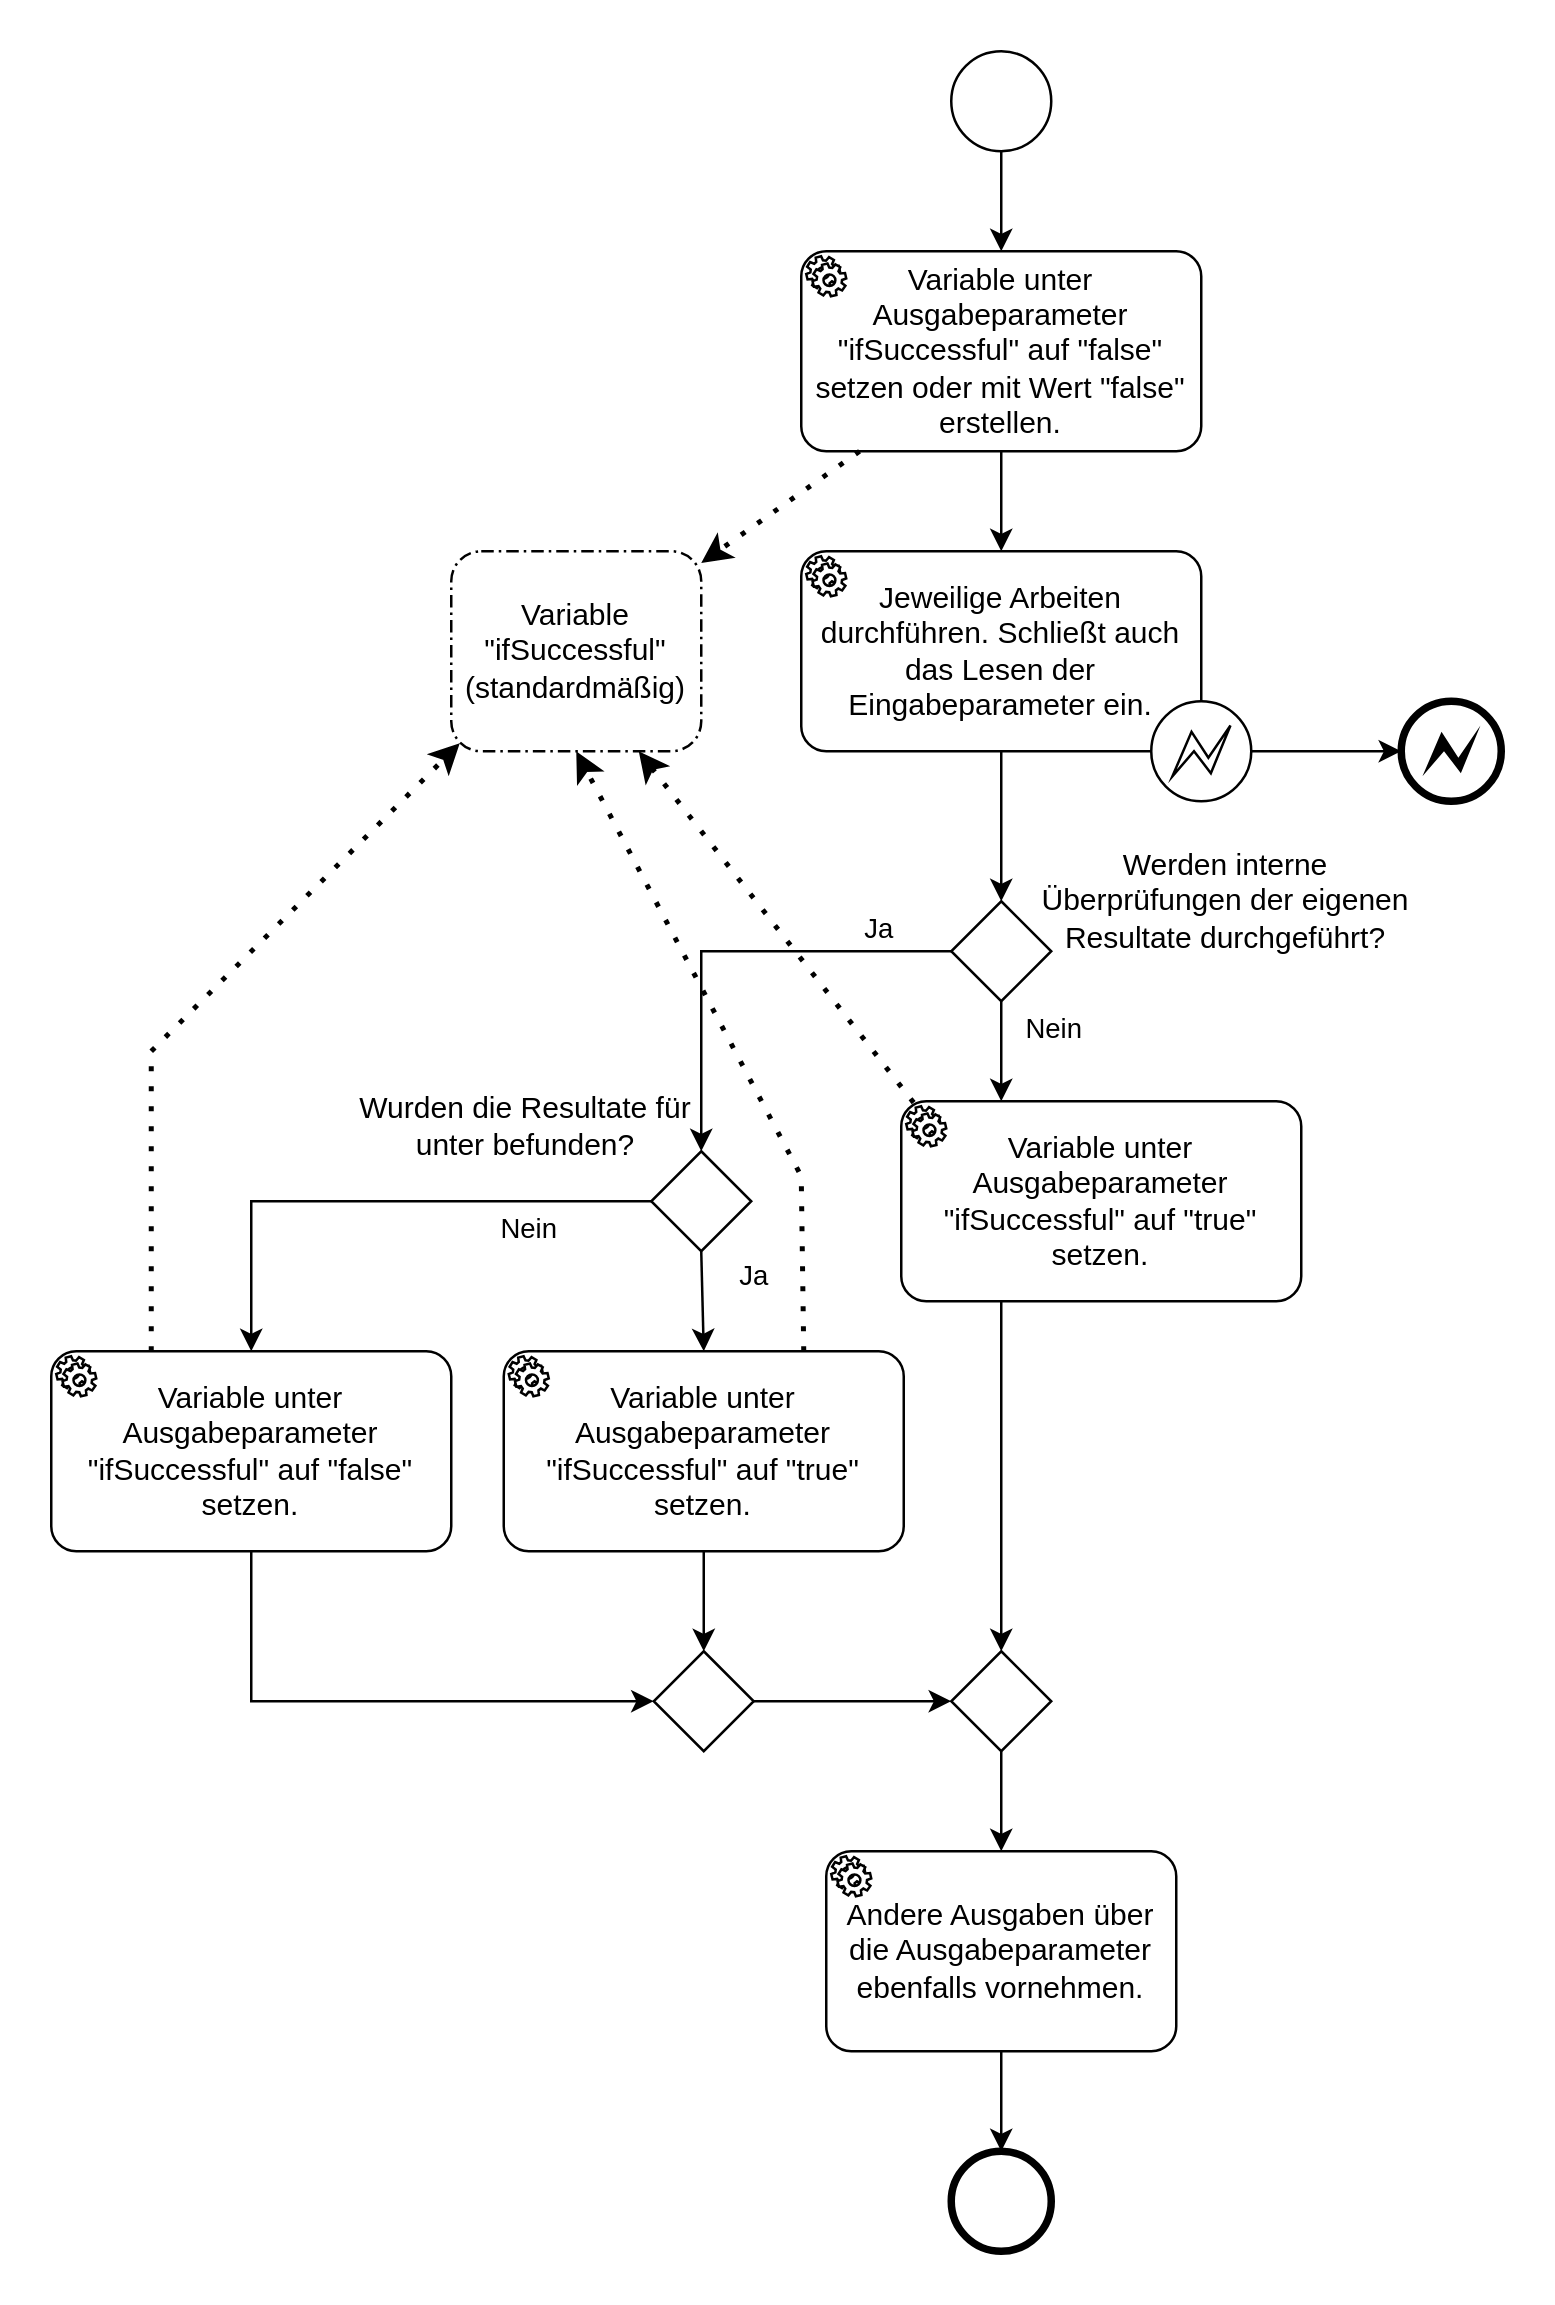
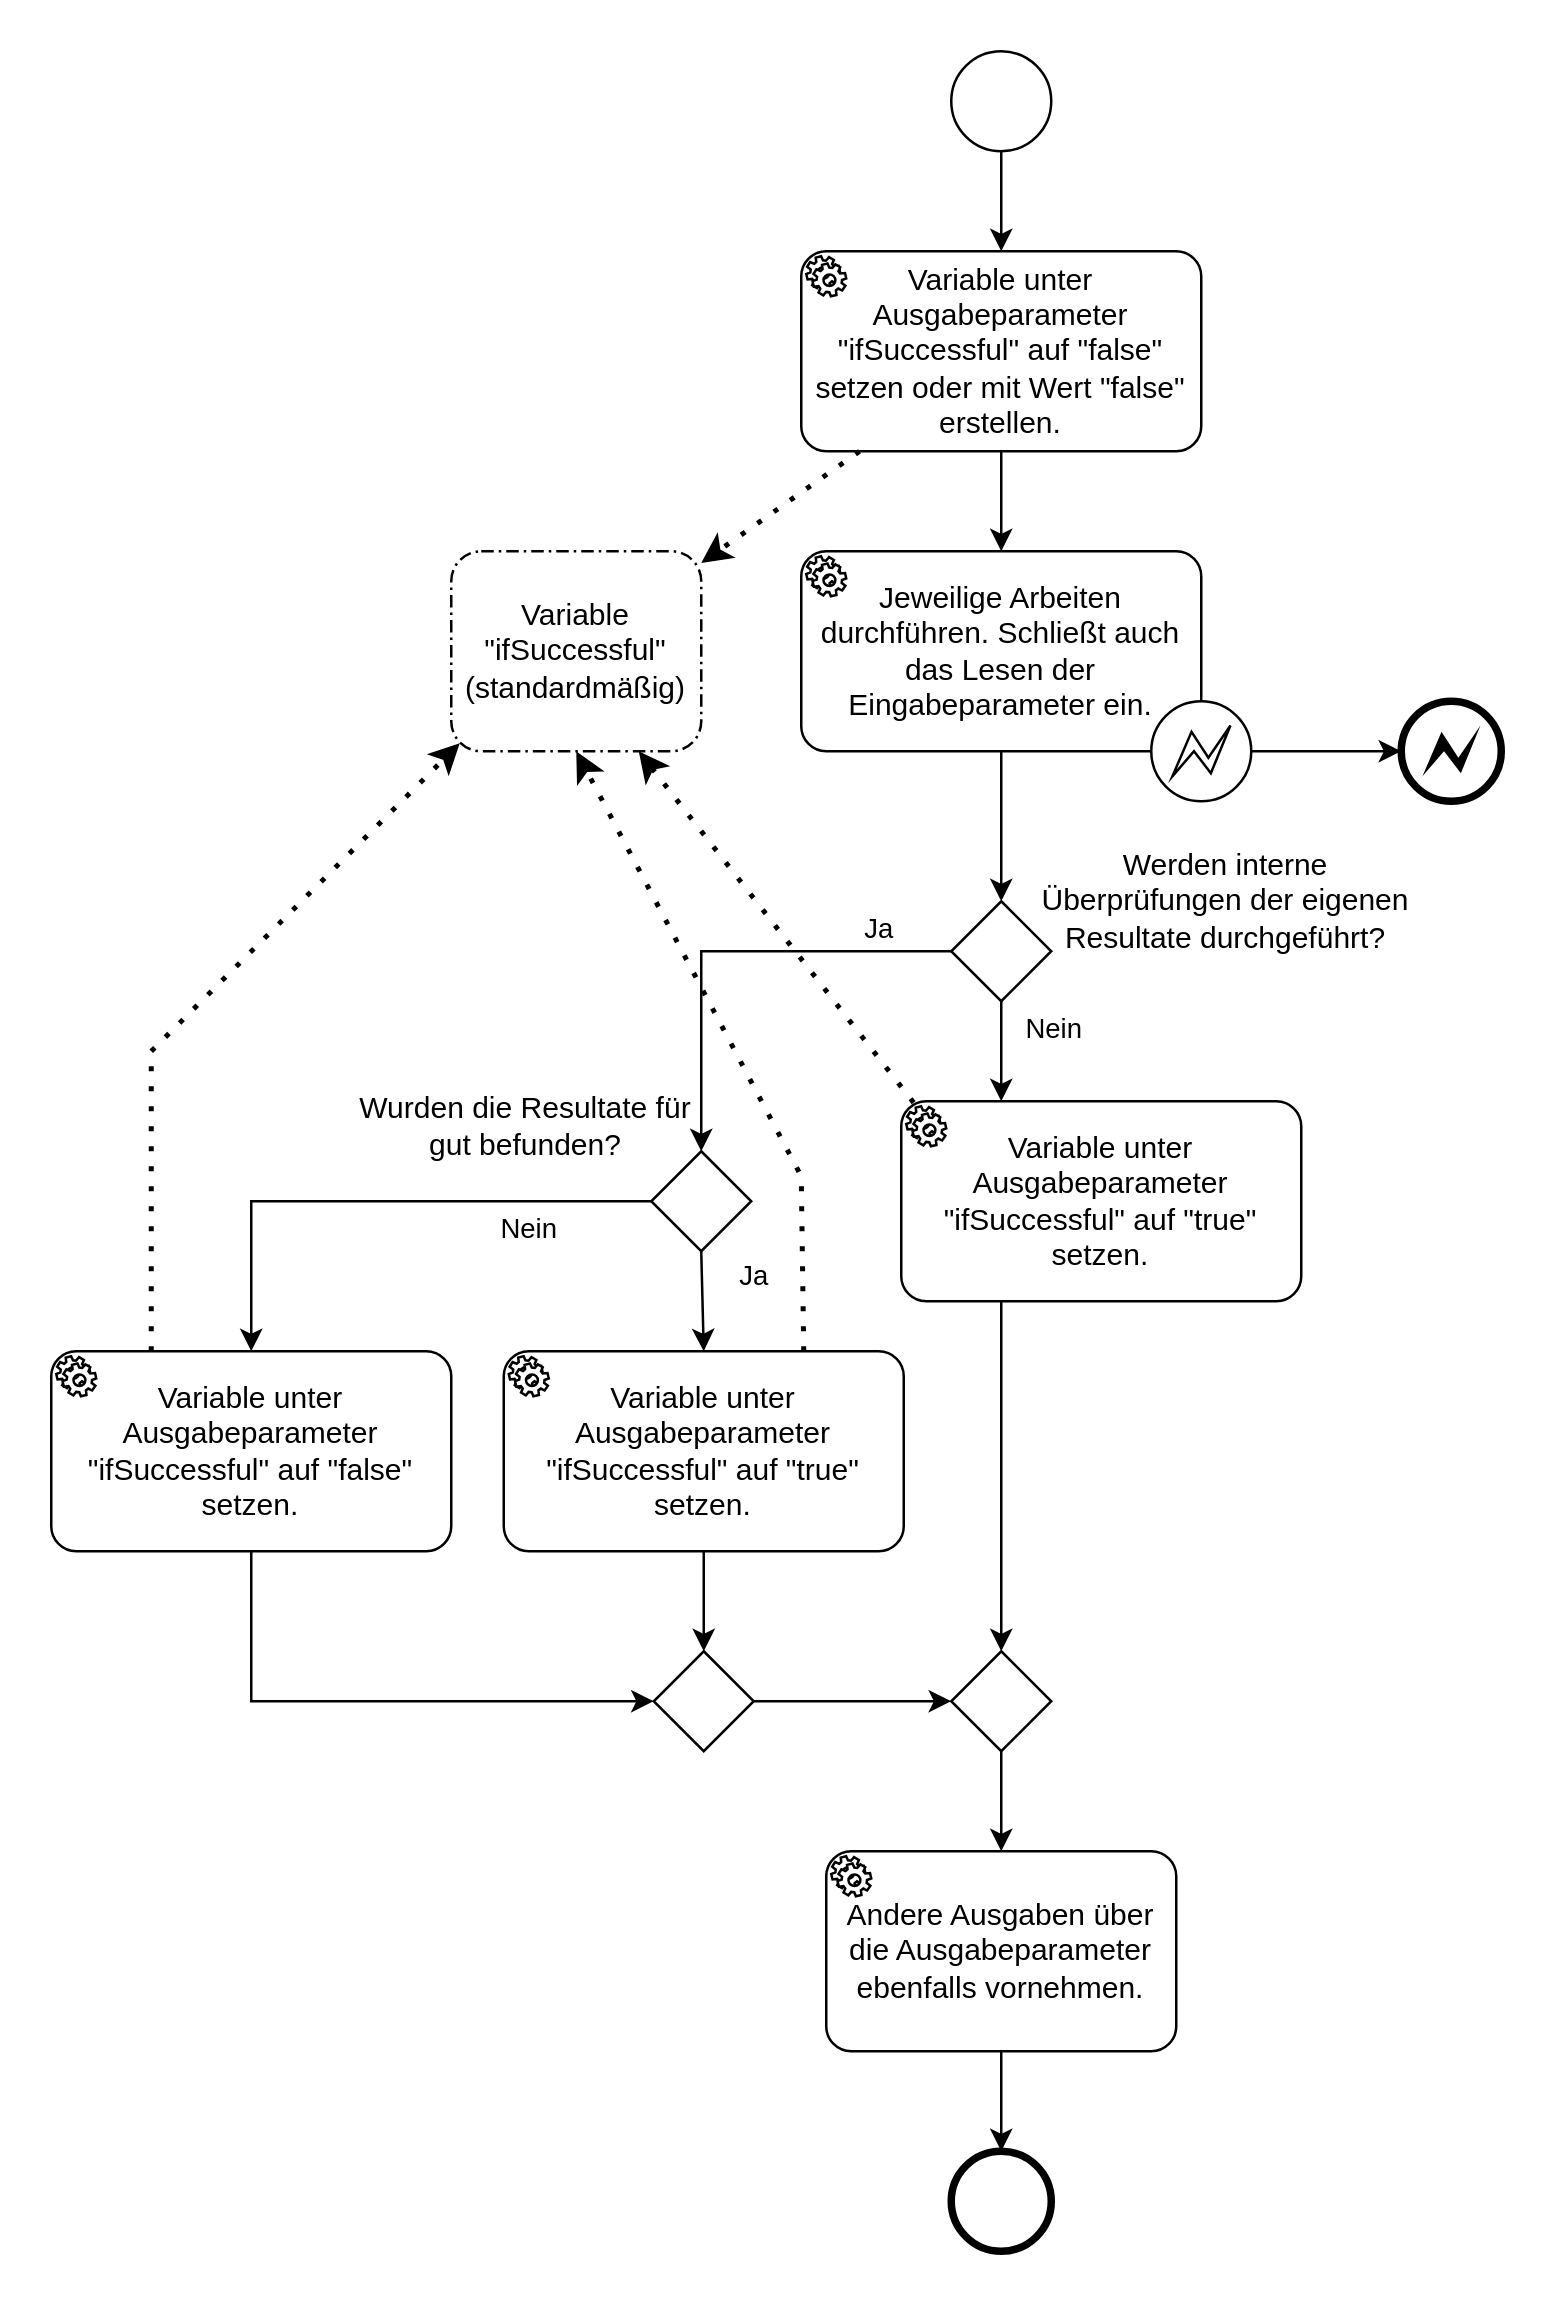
(526, 1126) -> (526, 1126)
